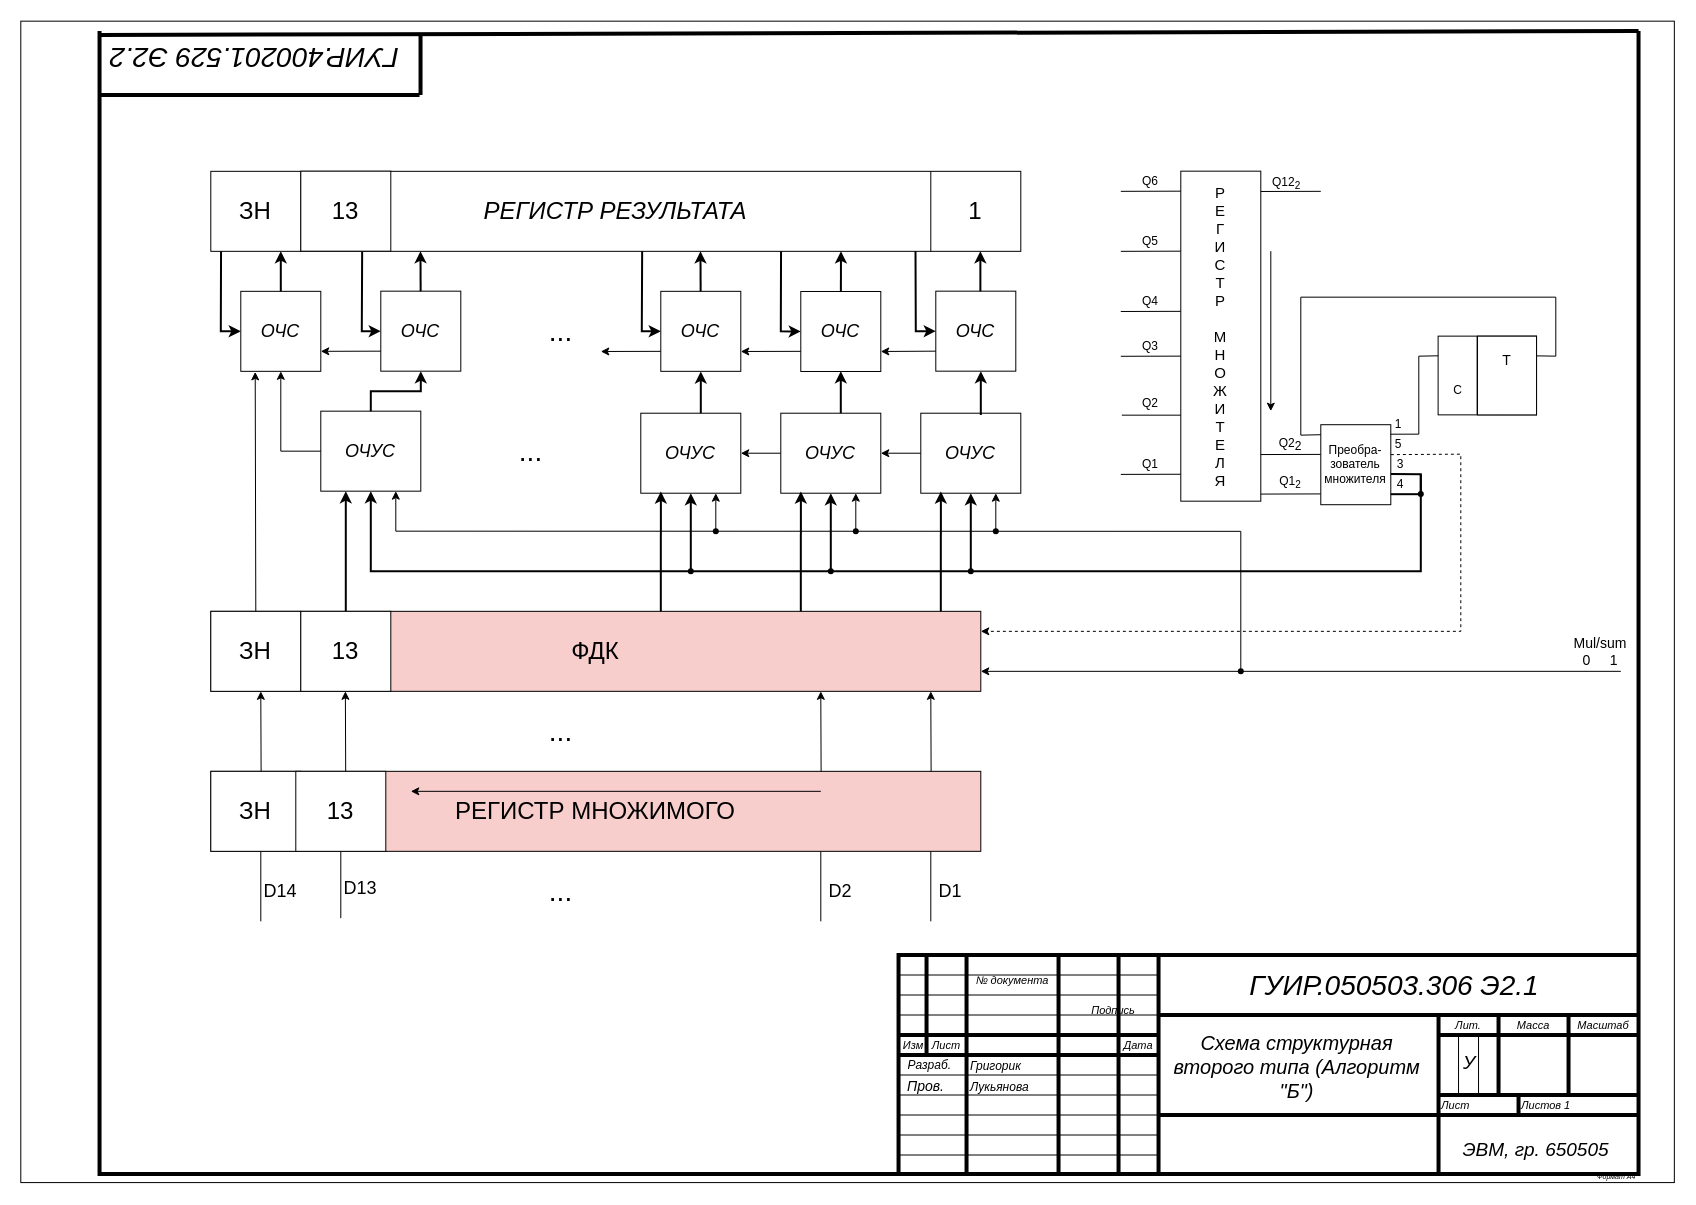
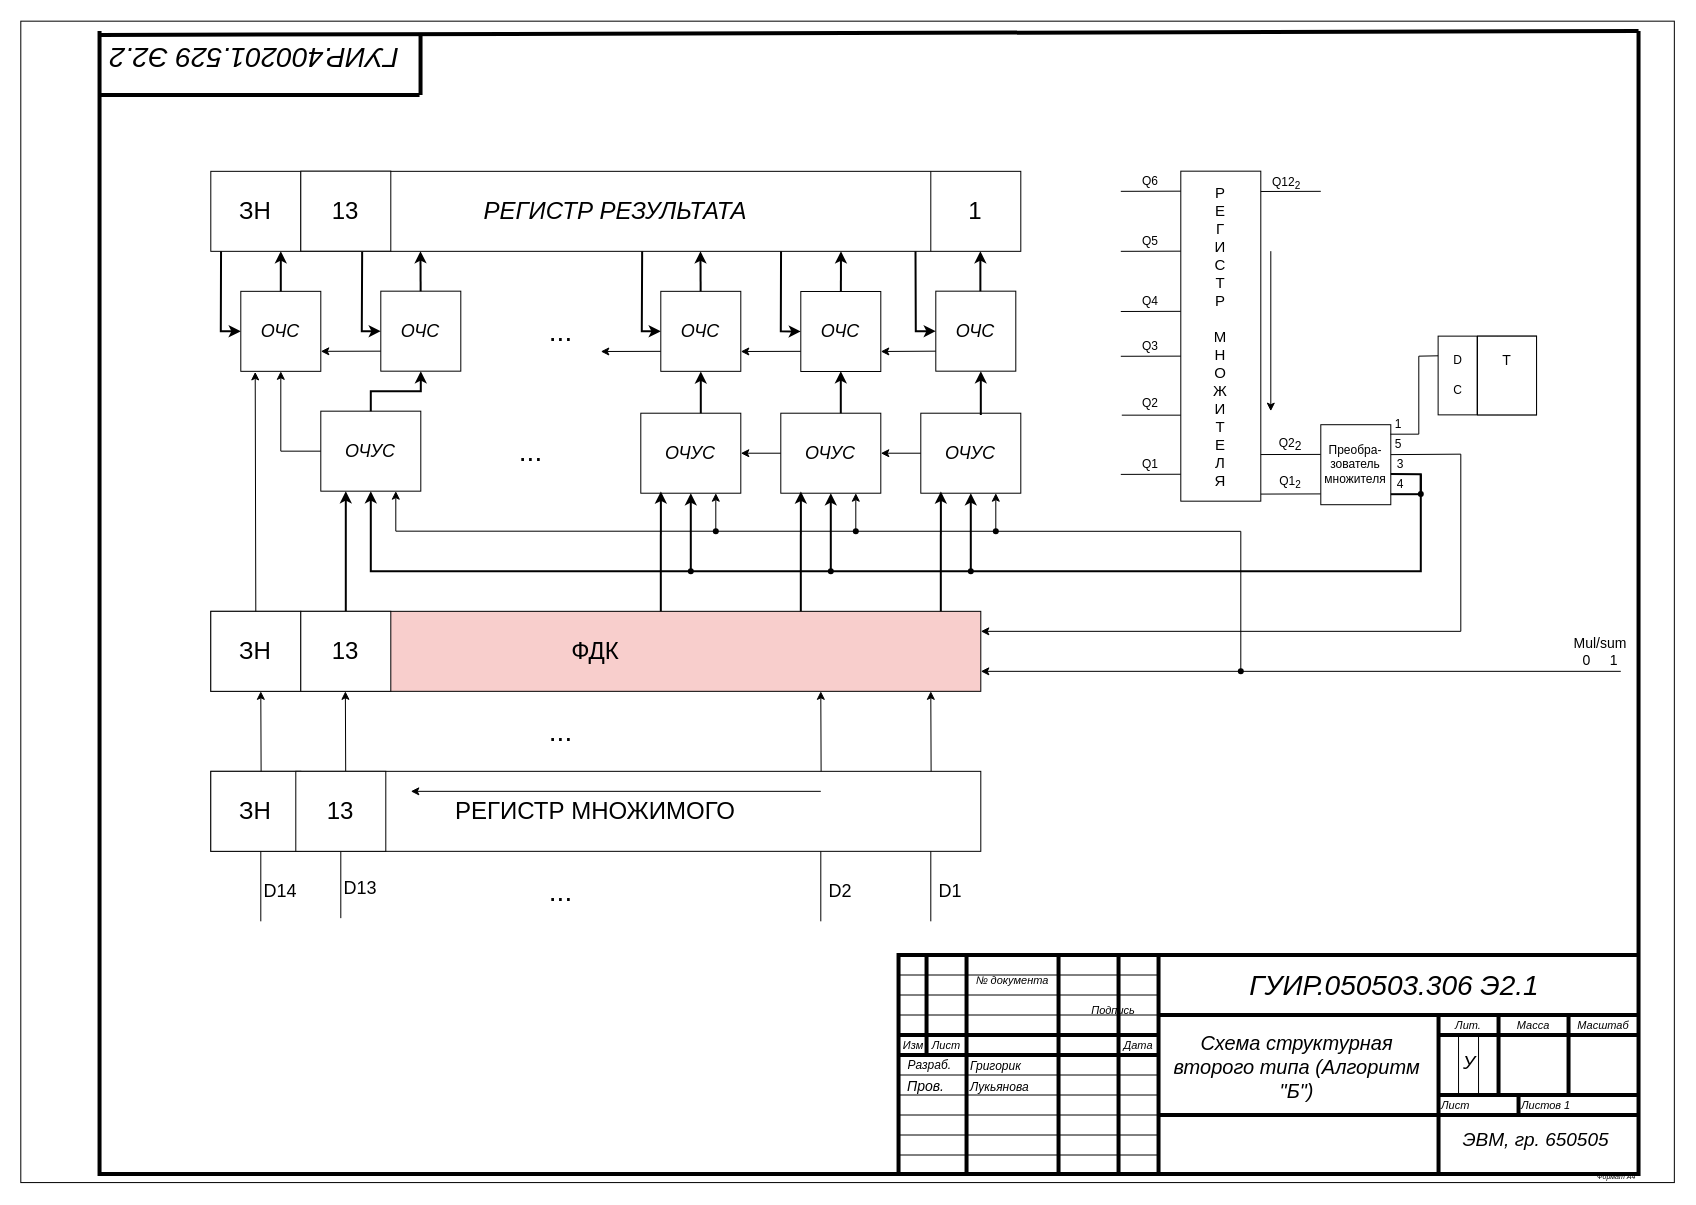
(1389, 297) -> none
none -> (1458, 361)
(1347, 631) -> (1347, 631)
(596, 811) -> (596, 811)
(1536, 1150) -> (1536, 1140)
